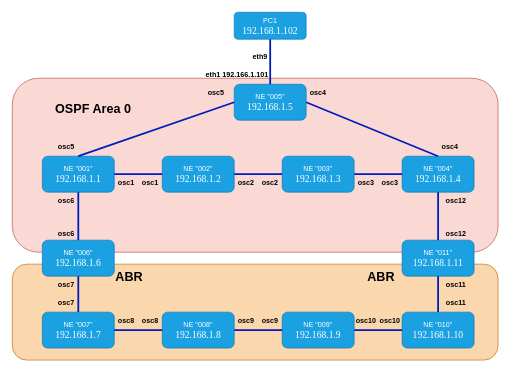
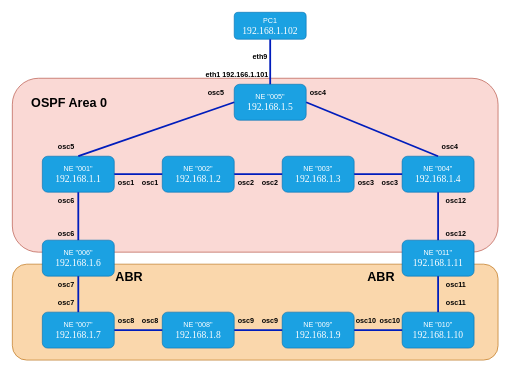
(93, 108) -> (69, 102)
